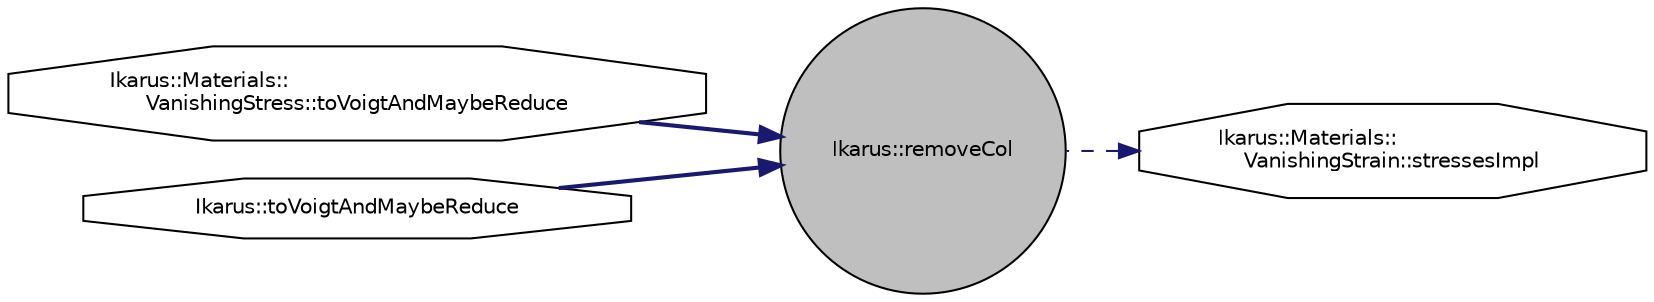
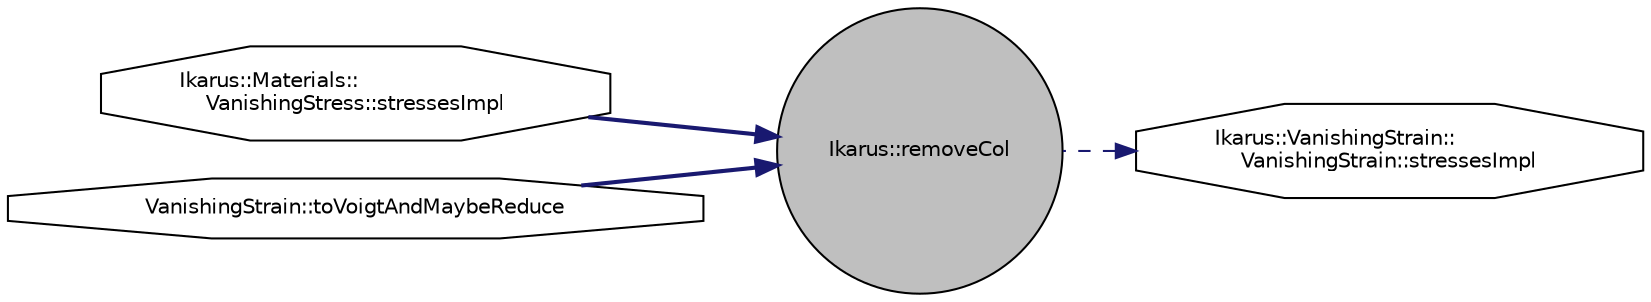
(357, 93) -> (356, 93)
(1393, 151) -> (1390, 151)
(357, 208) -> (356, 208)
